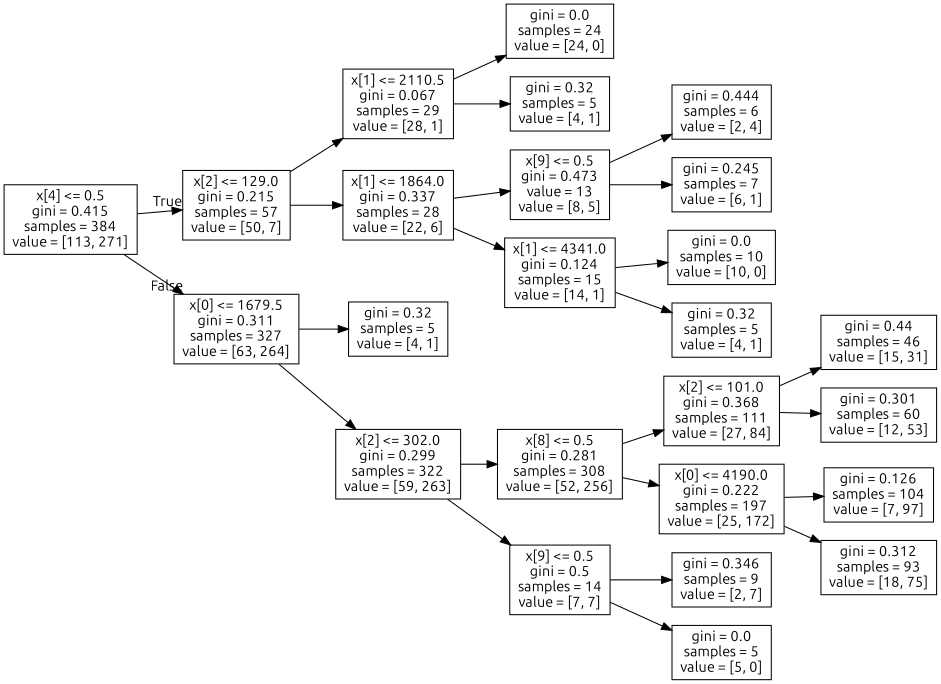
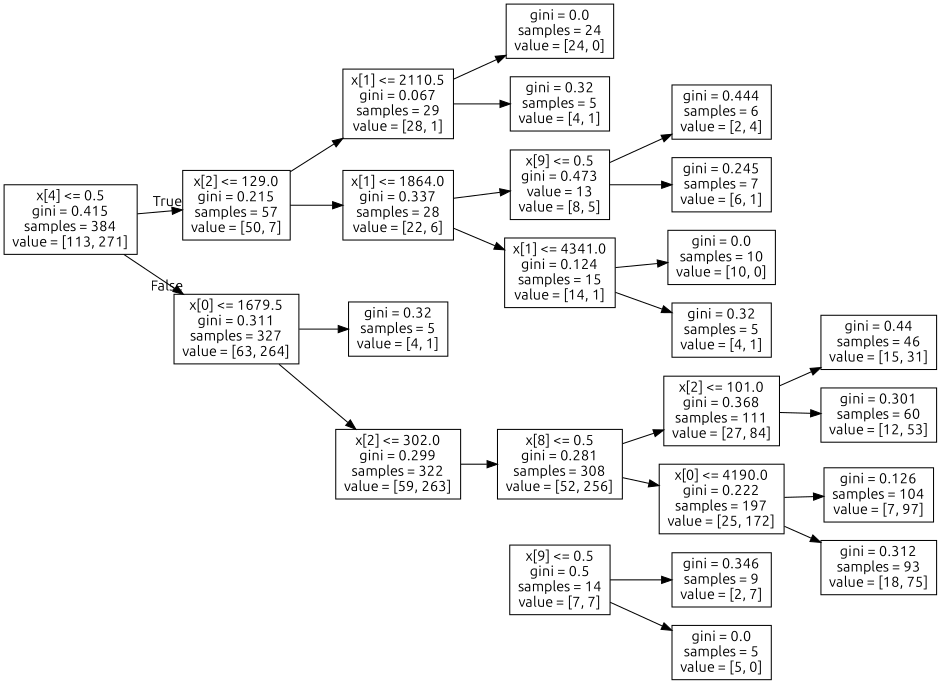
(475, 519) -> none
